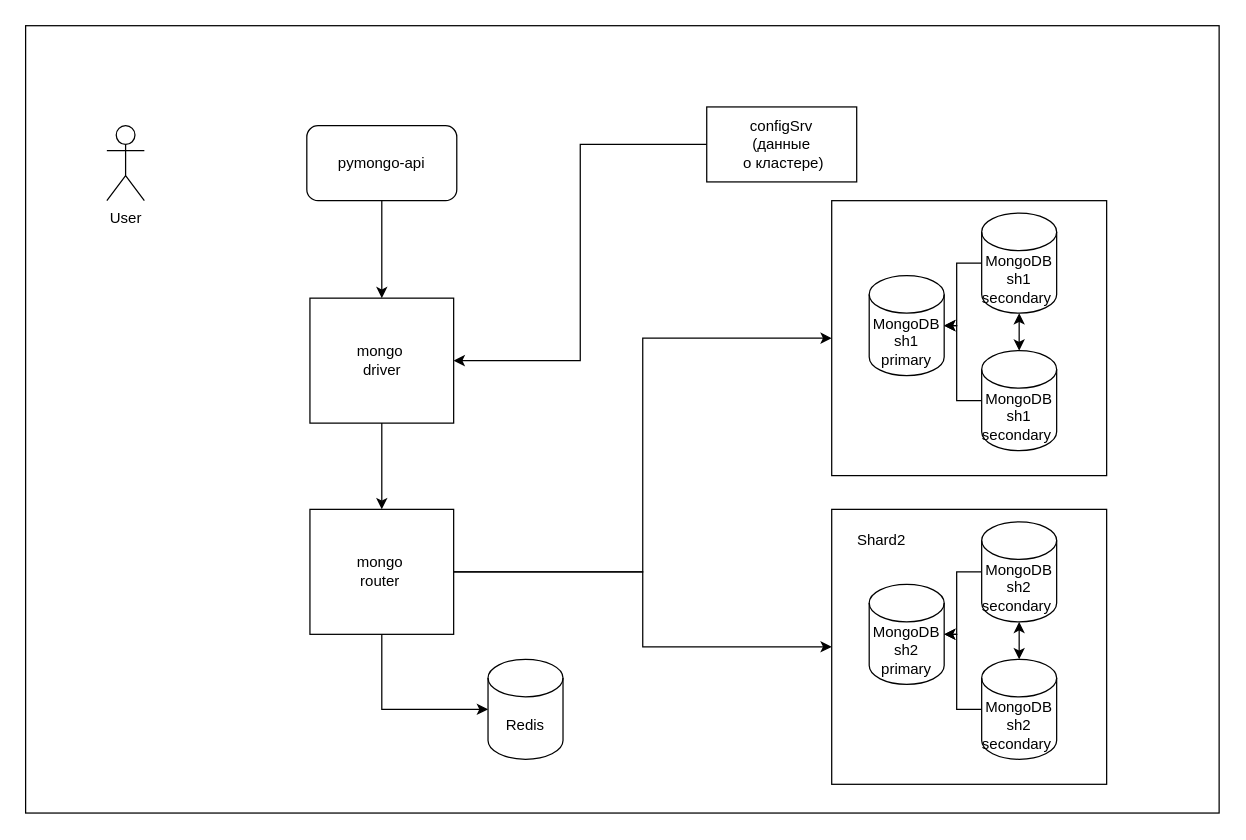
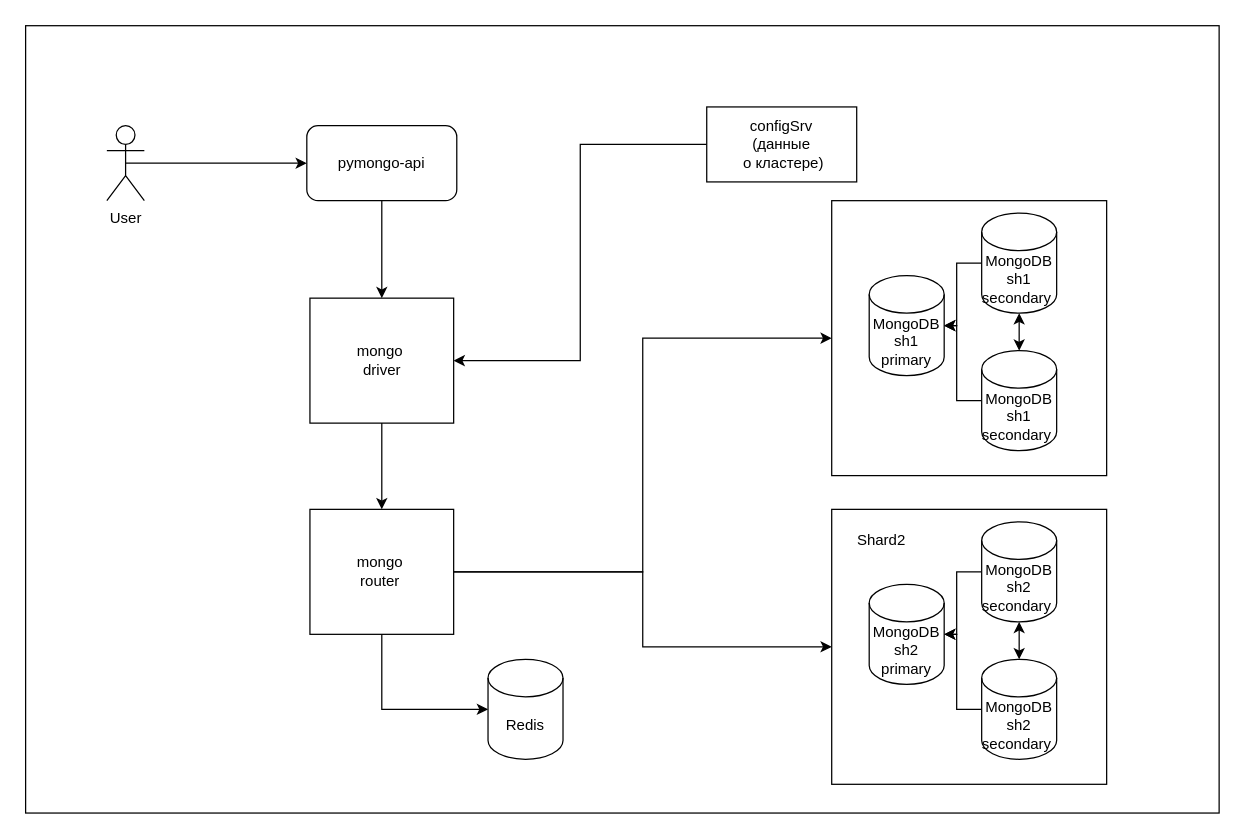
none -> (213, 163)
